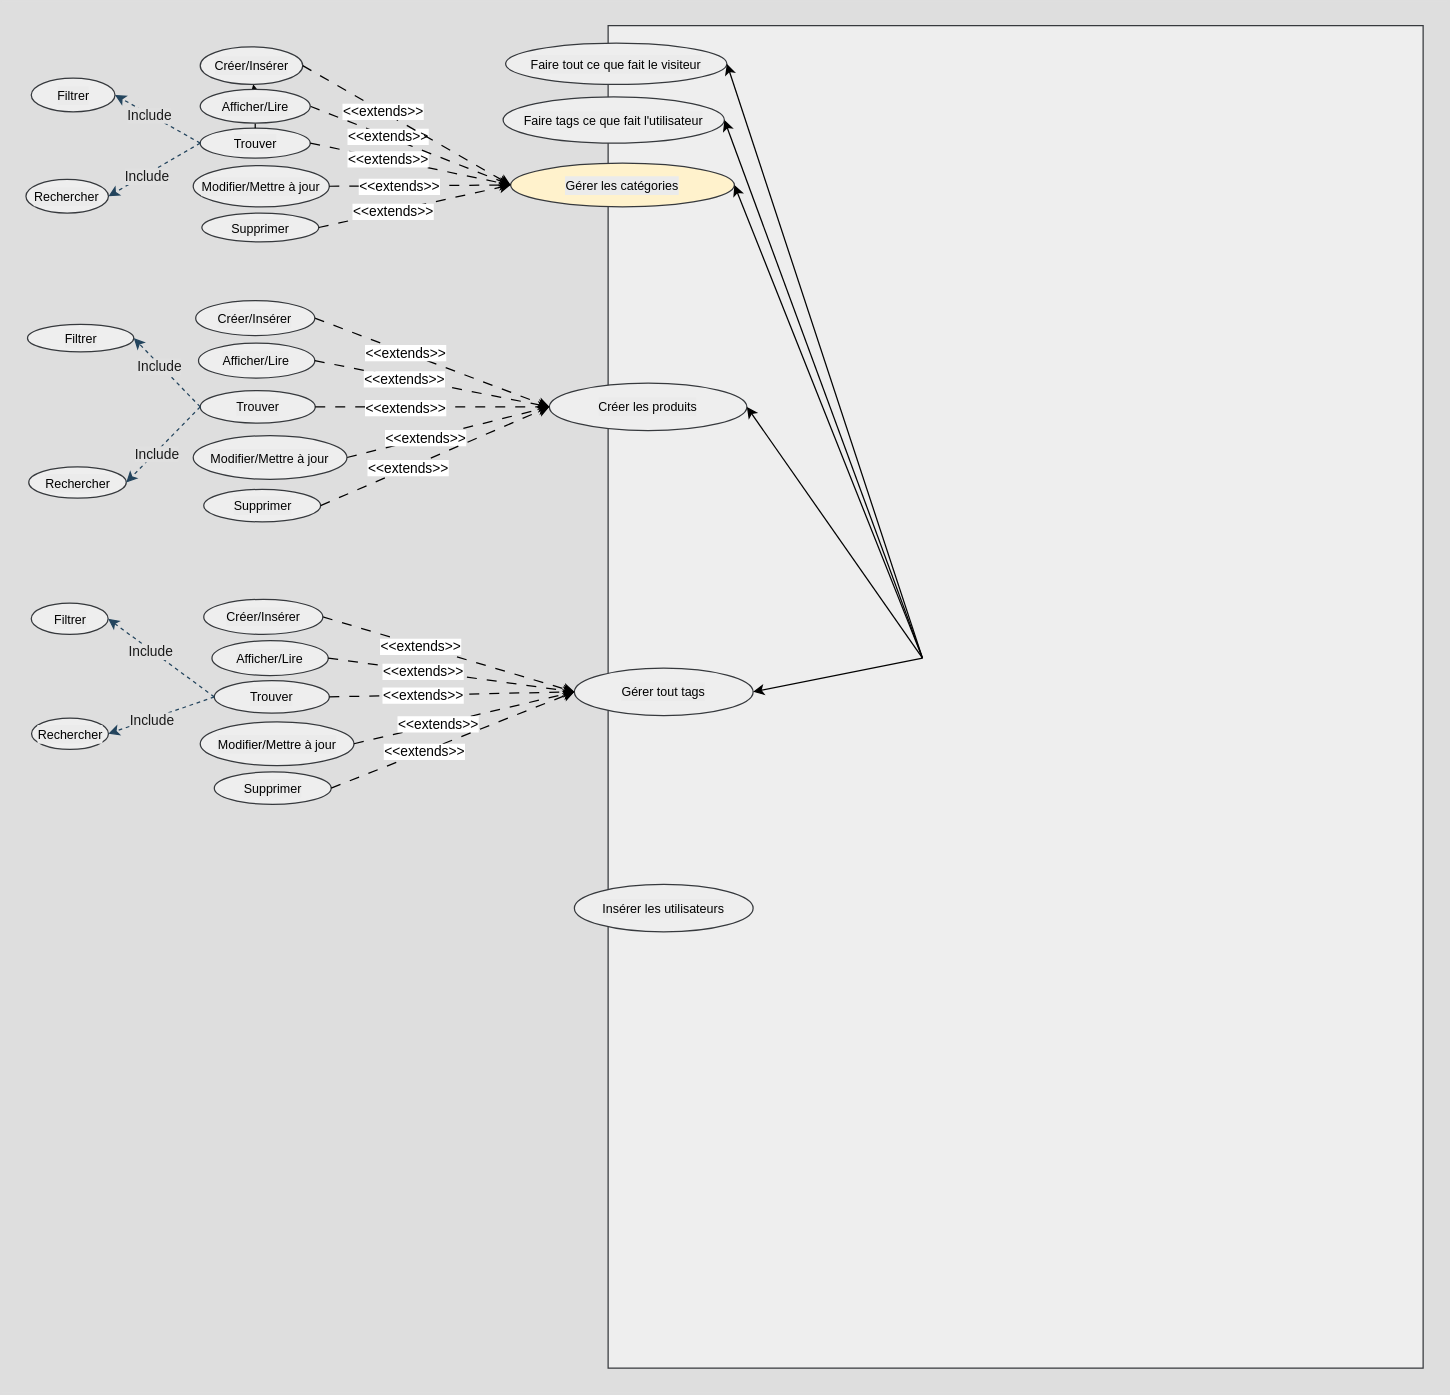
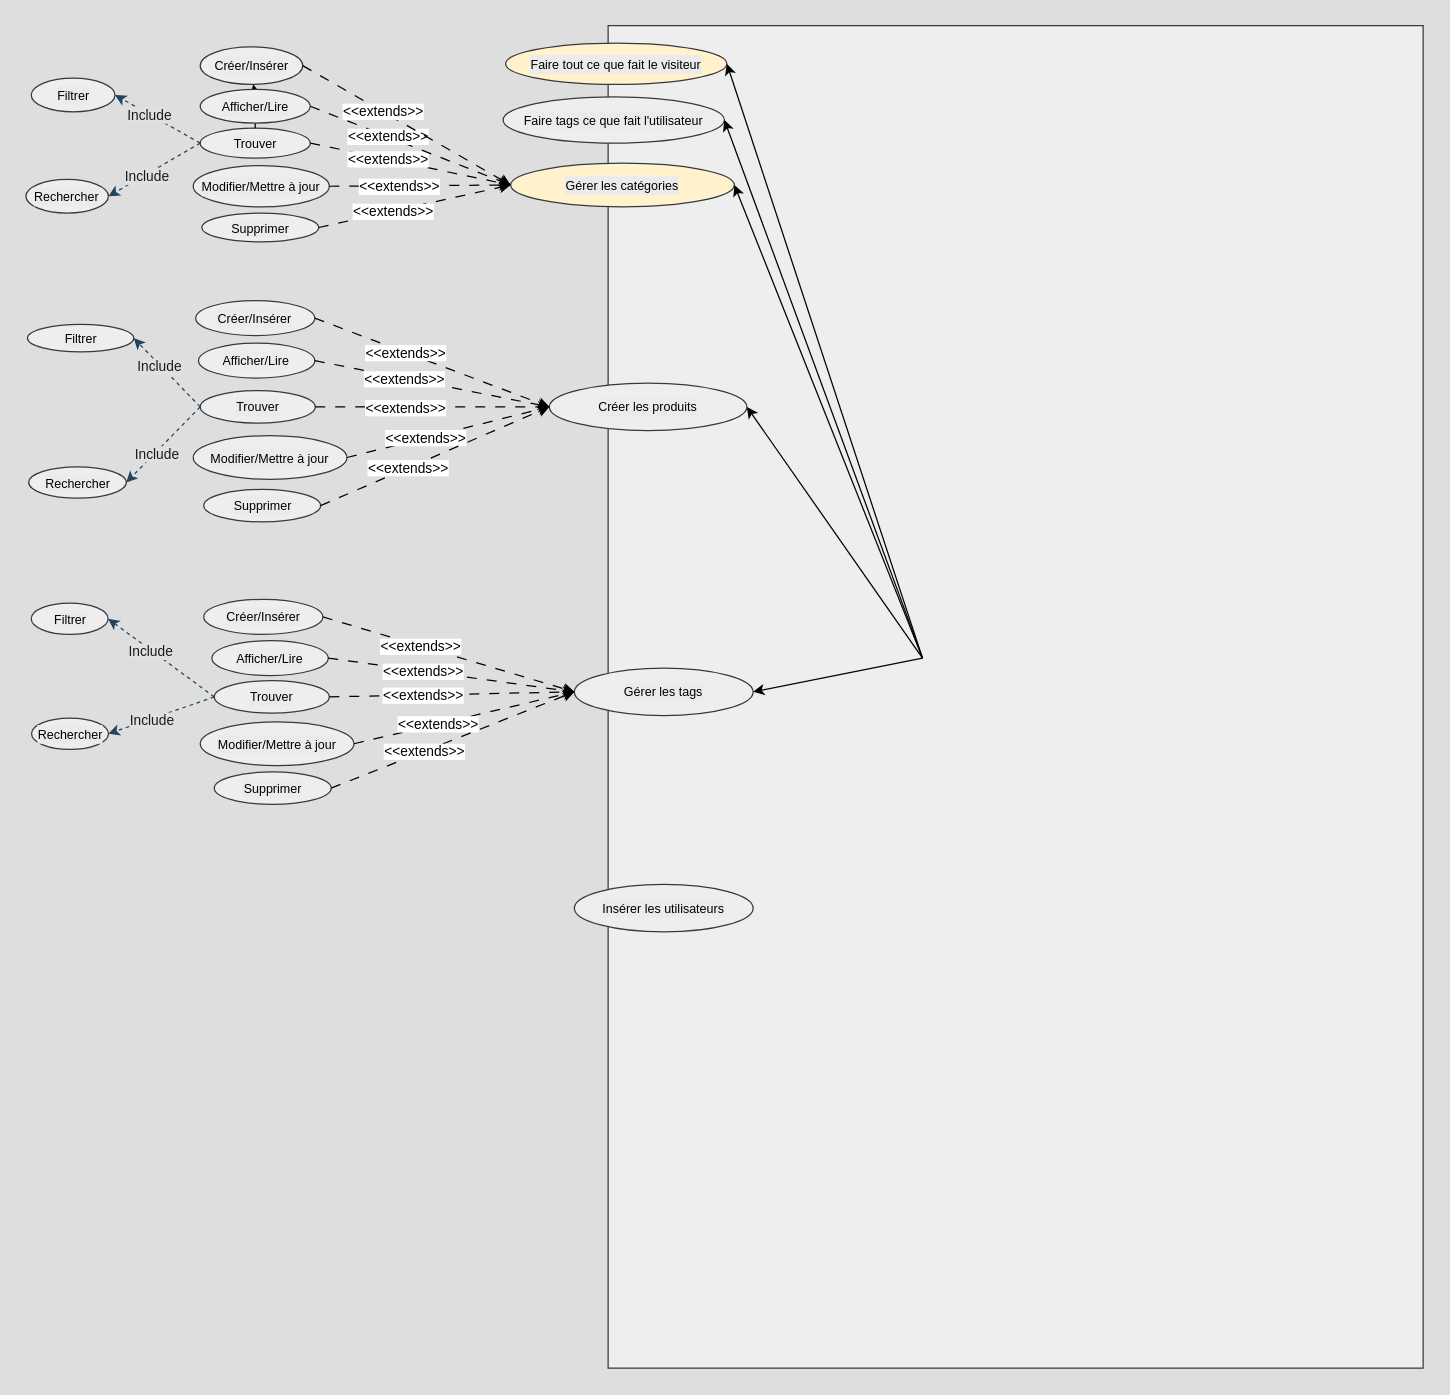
(616, 64) -> (616, 64)
(664, 692) -> (664, 692)
